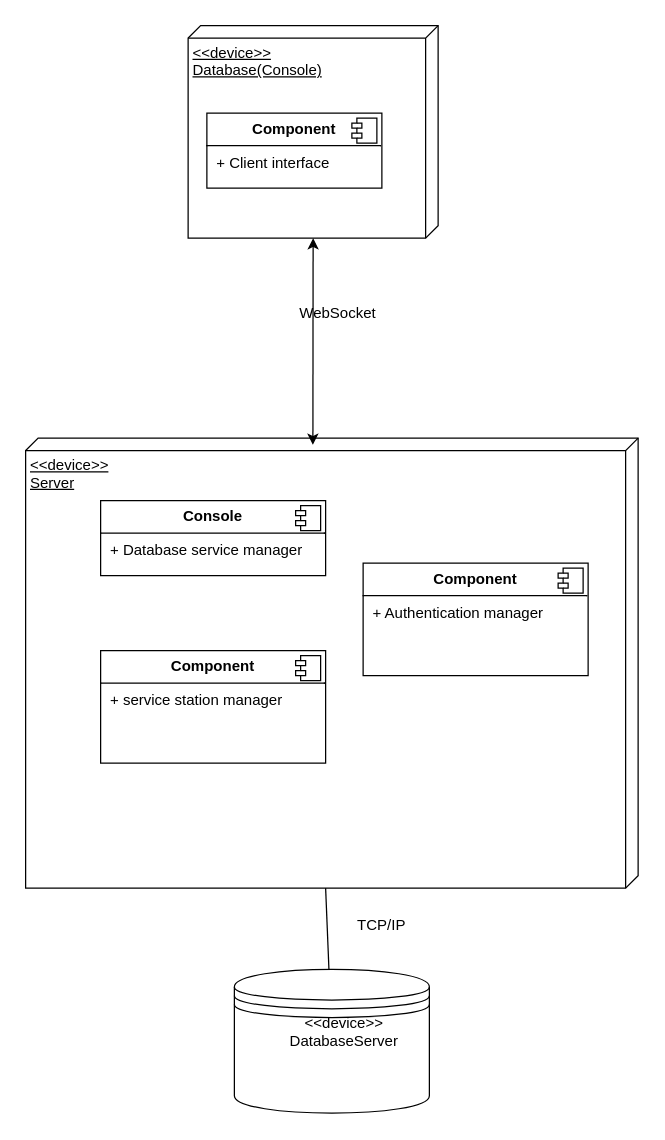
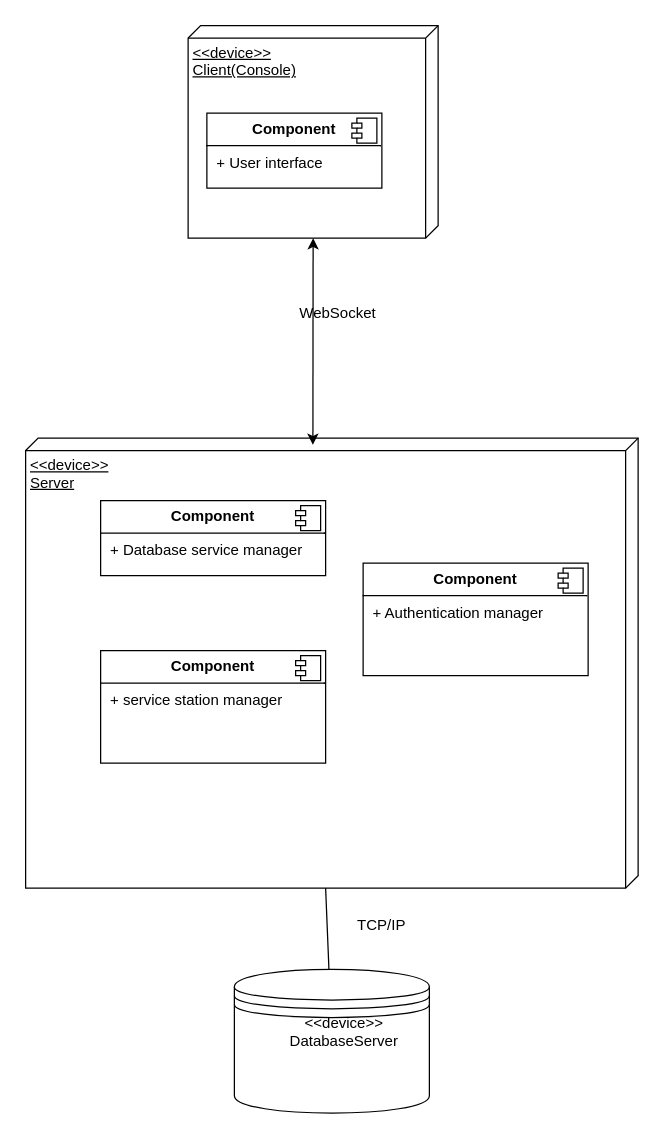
(263, 62) -> (250, 62)
(273, 113) -> (268, 113)
(202, 501) -> (202, 501)
